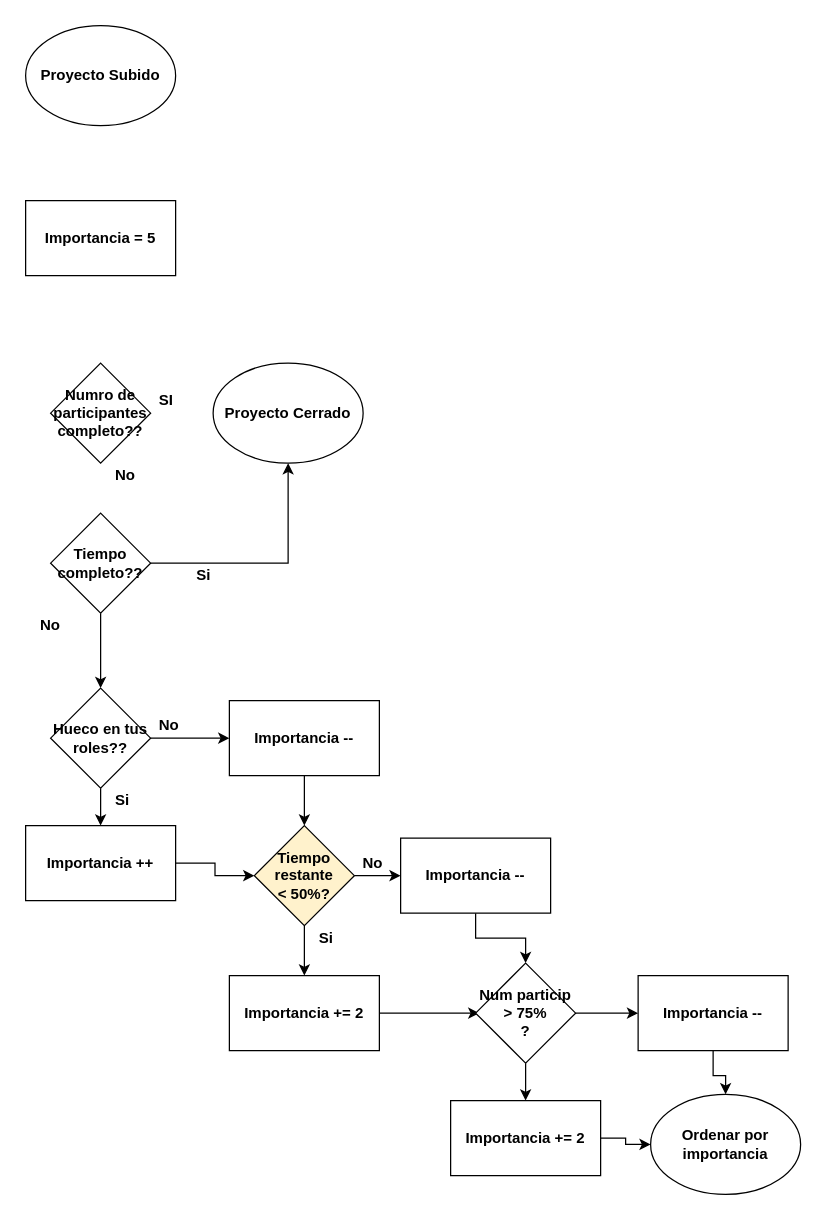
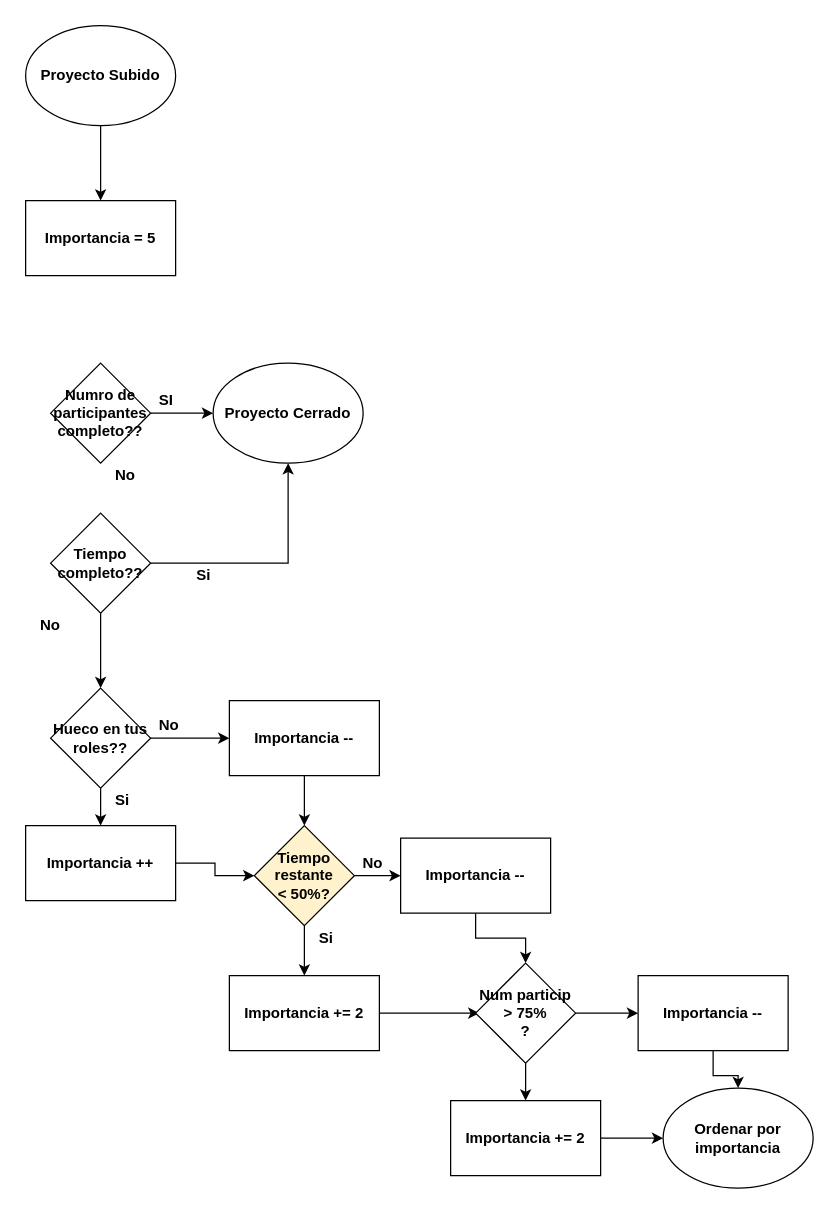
none -> (101, 159)
none -> (178, 413)
(726, 1144) -> (738, 1138)
